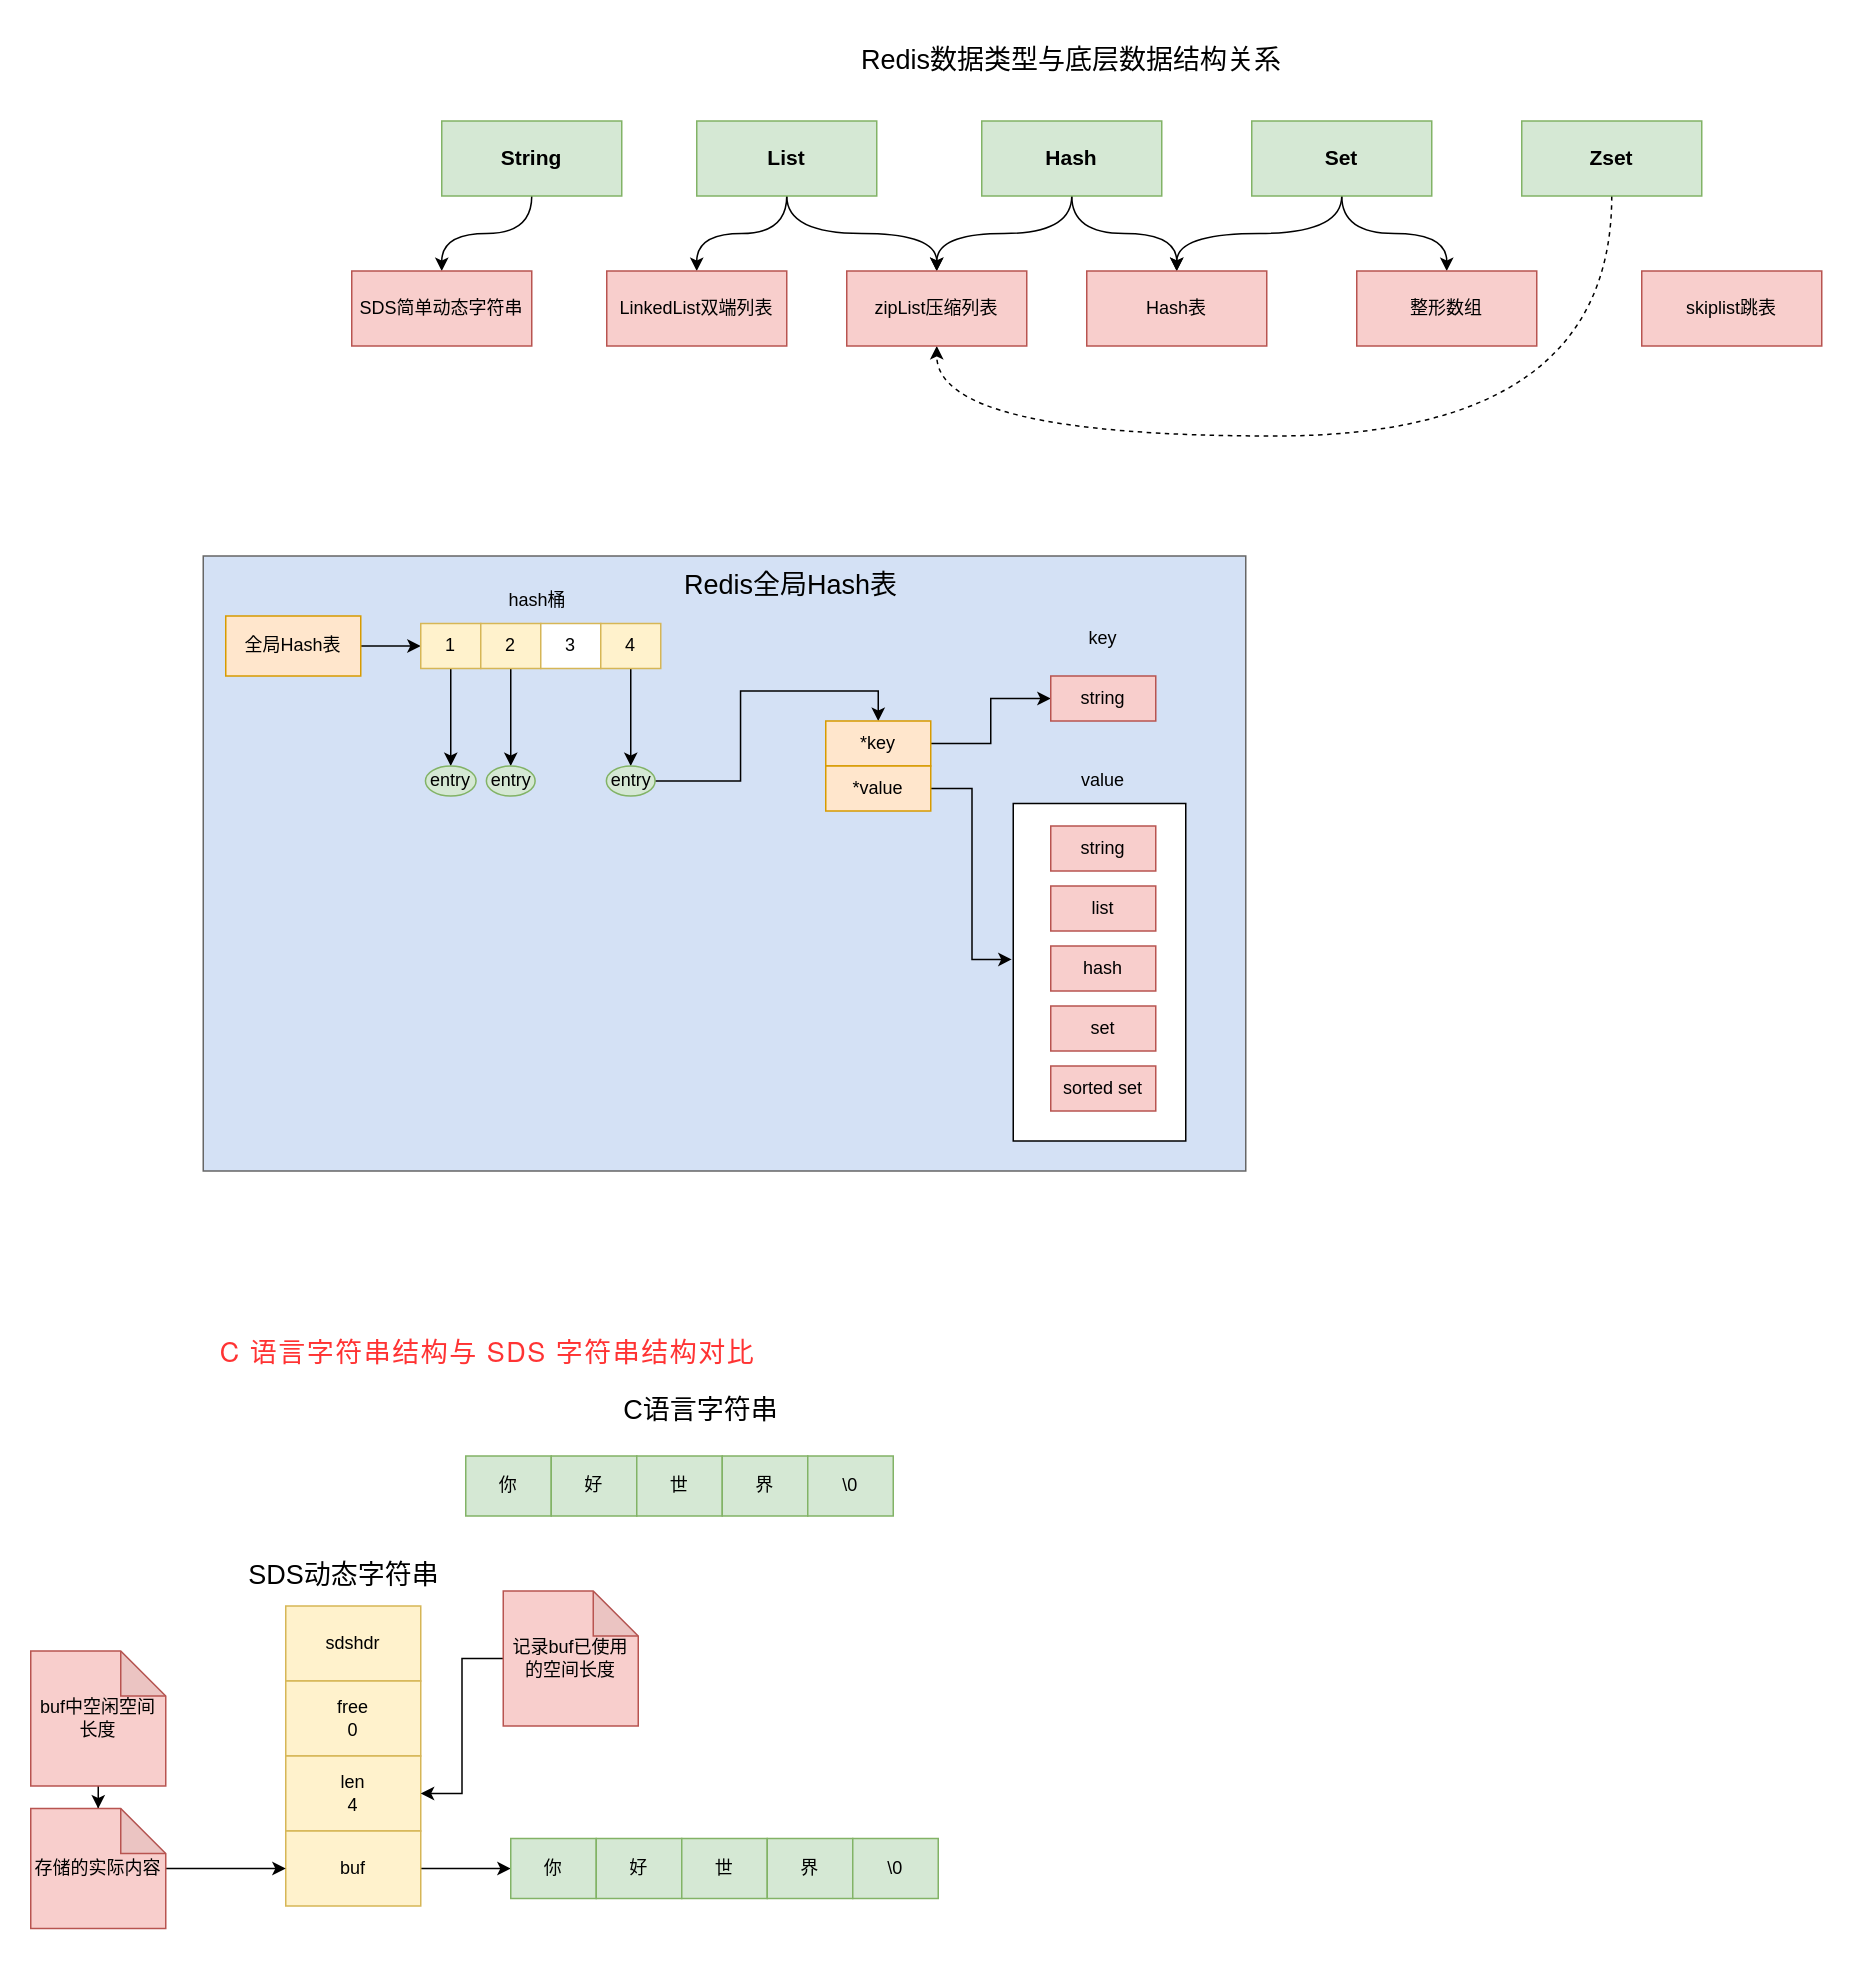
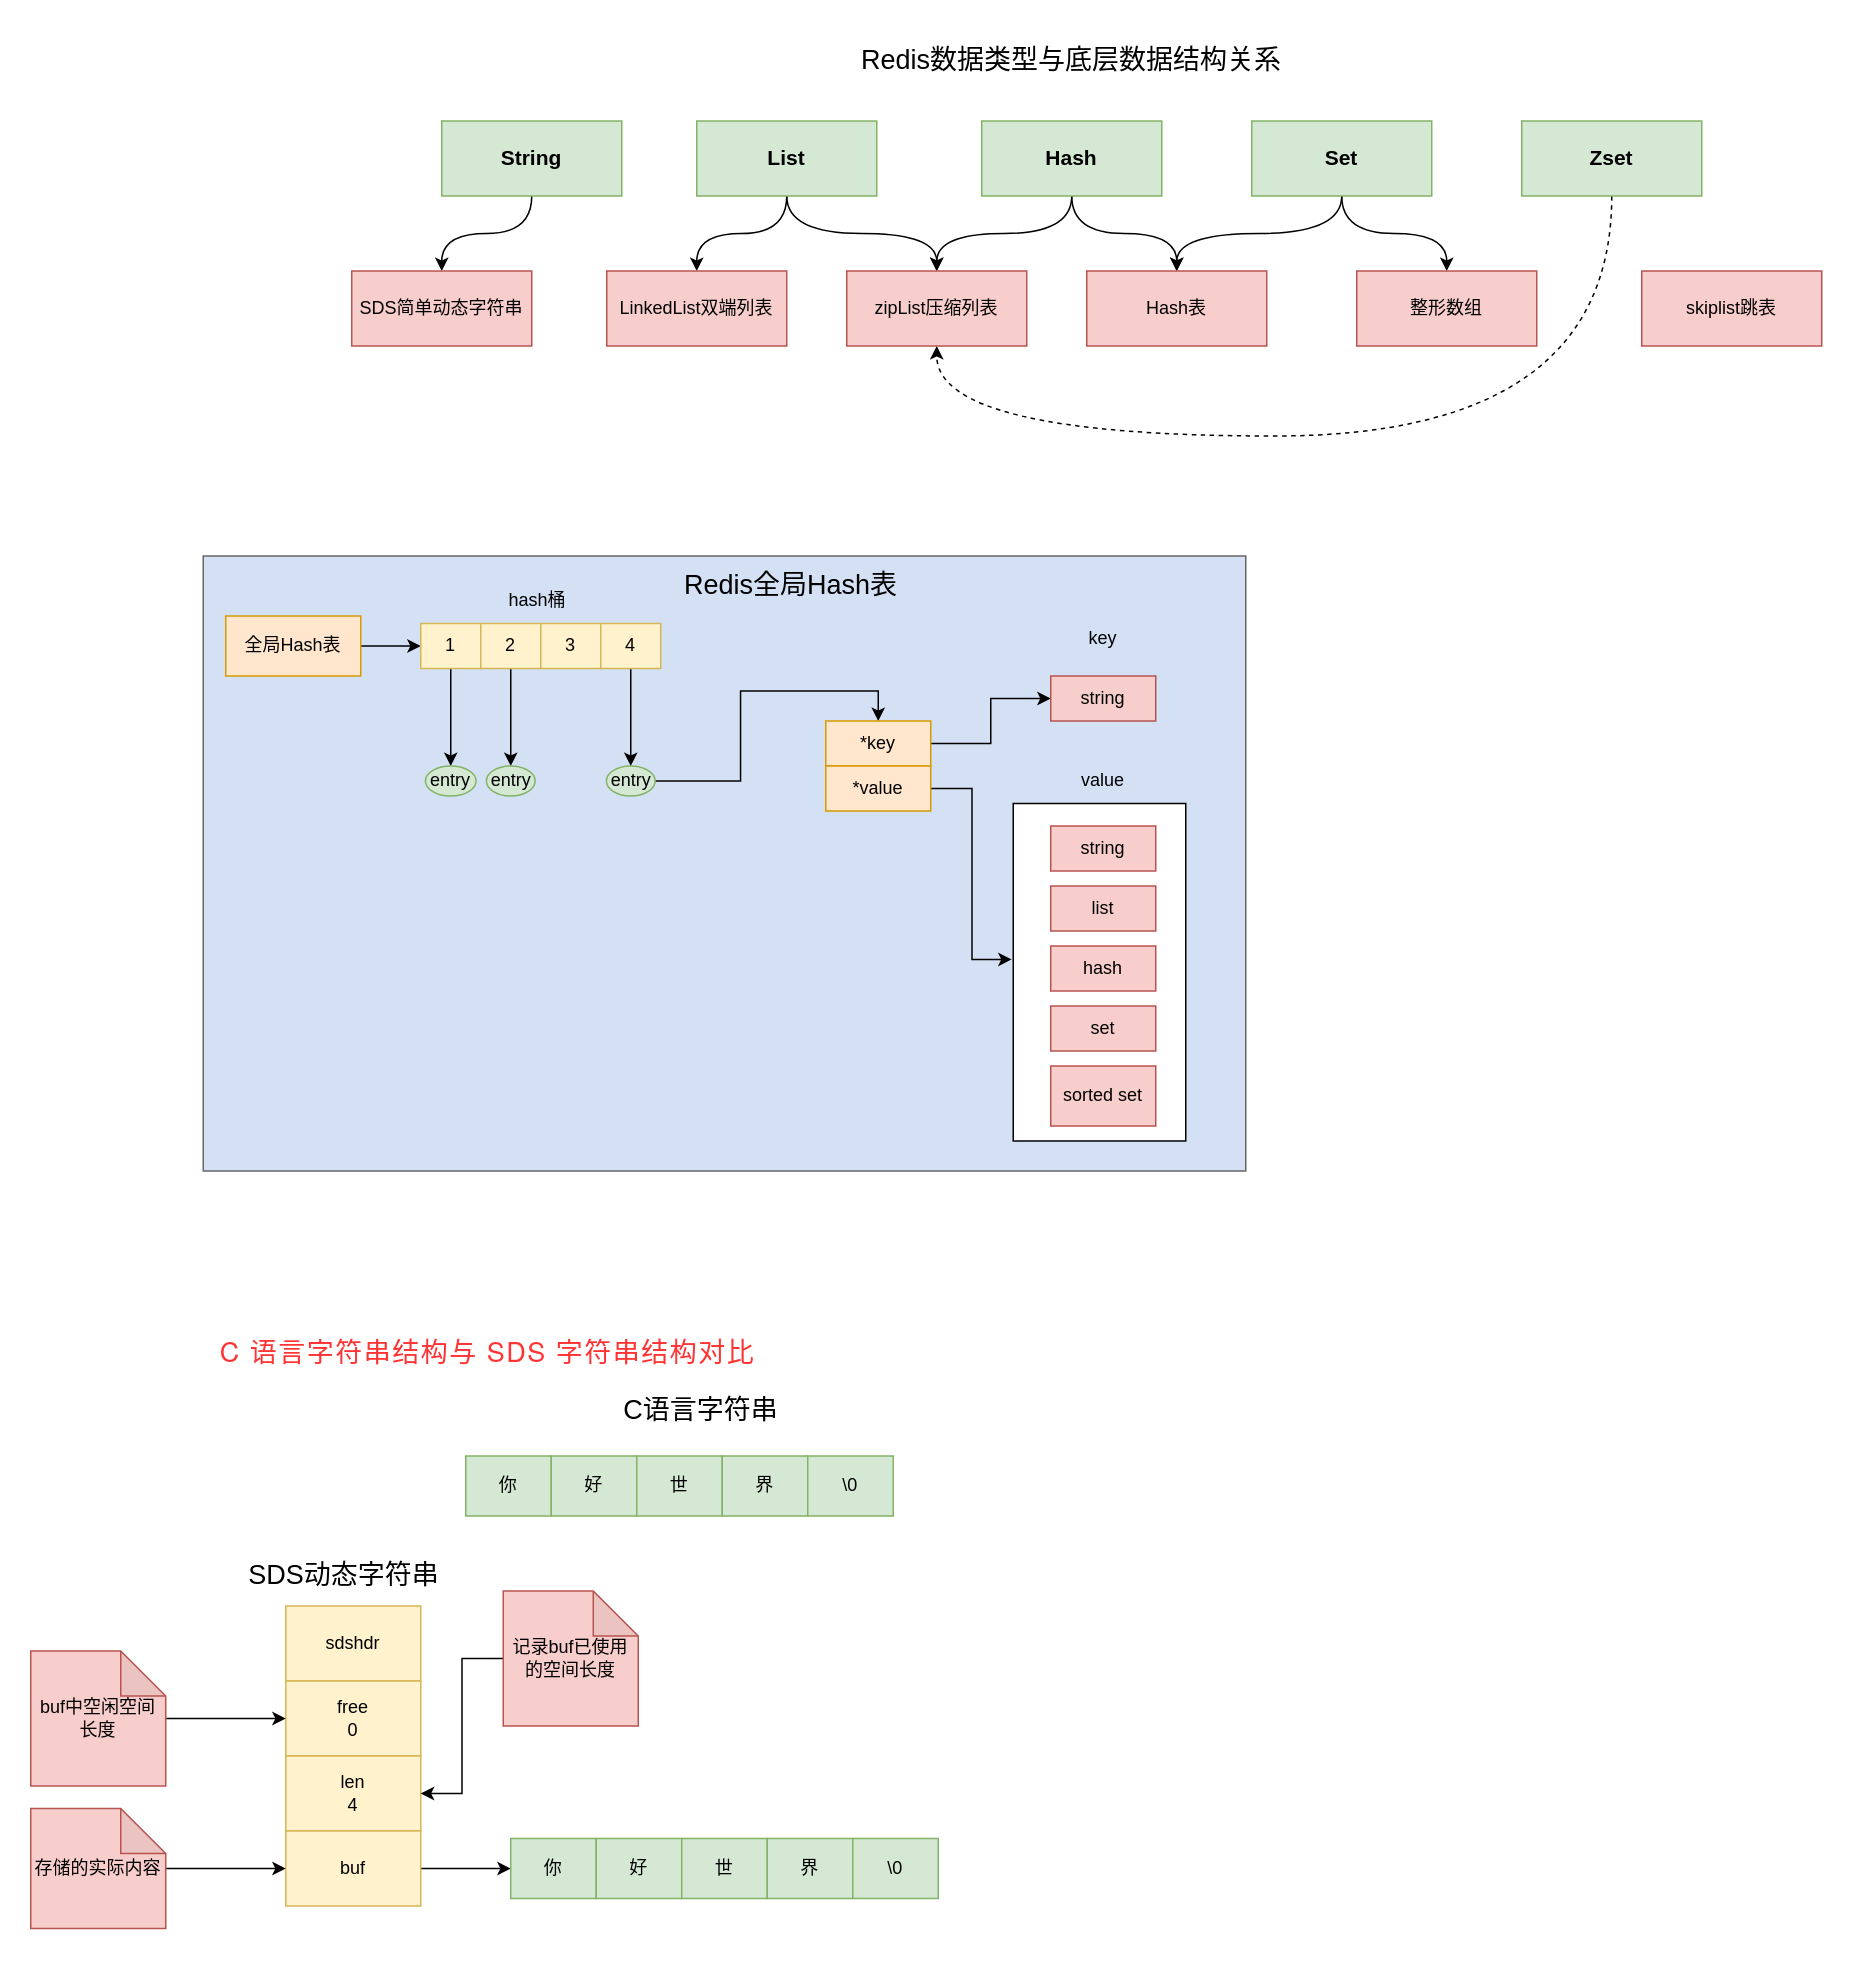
(571, 646) -> (571, 646)
(1103, 1088) -> (1103, 1096)
(98, 1797) -> (221, 1718)
